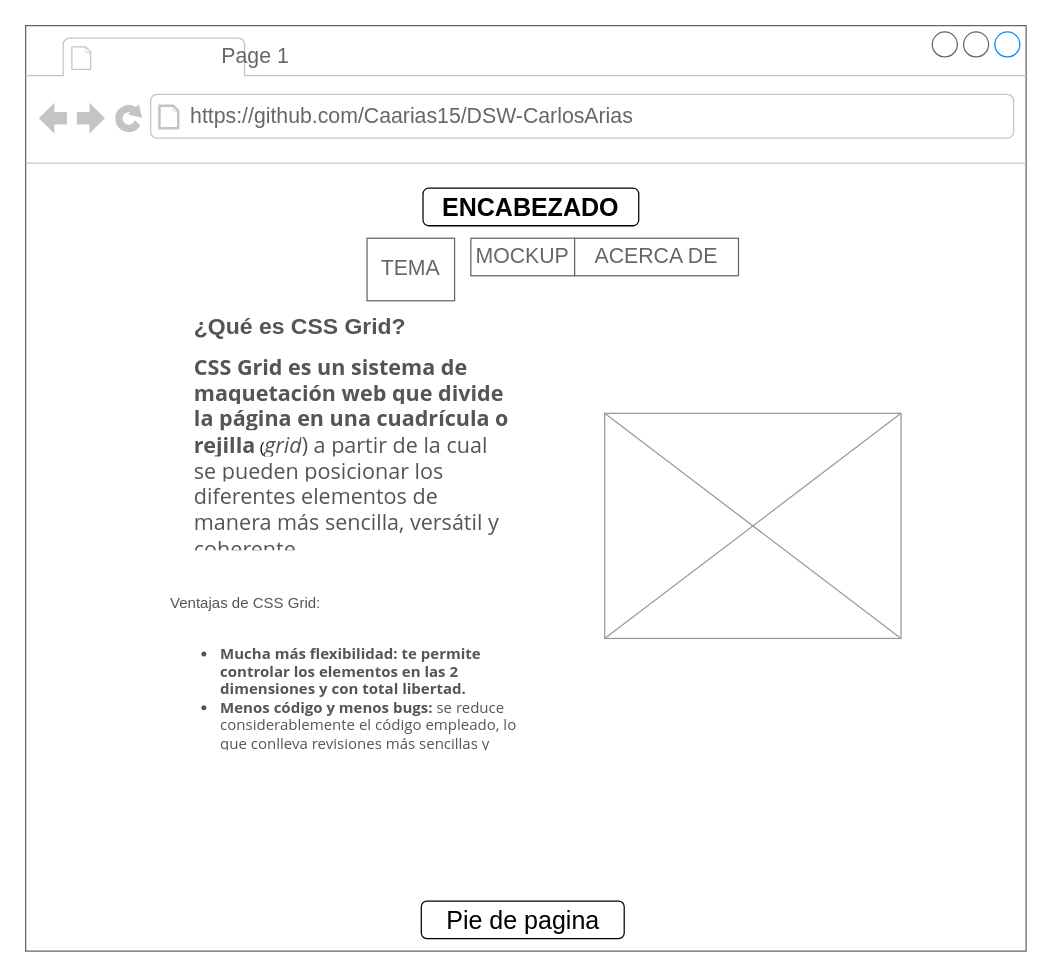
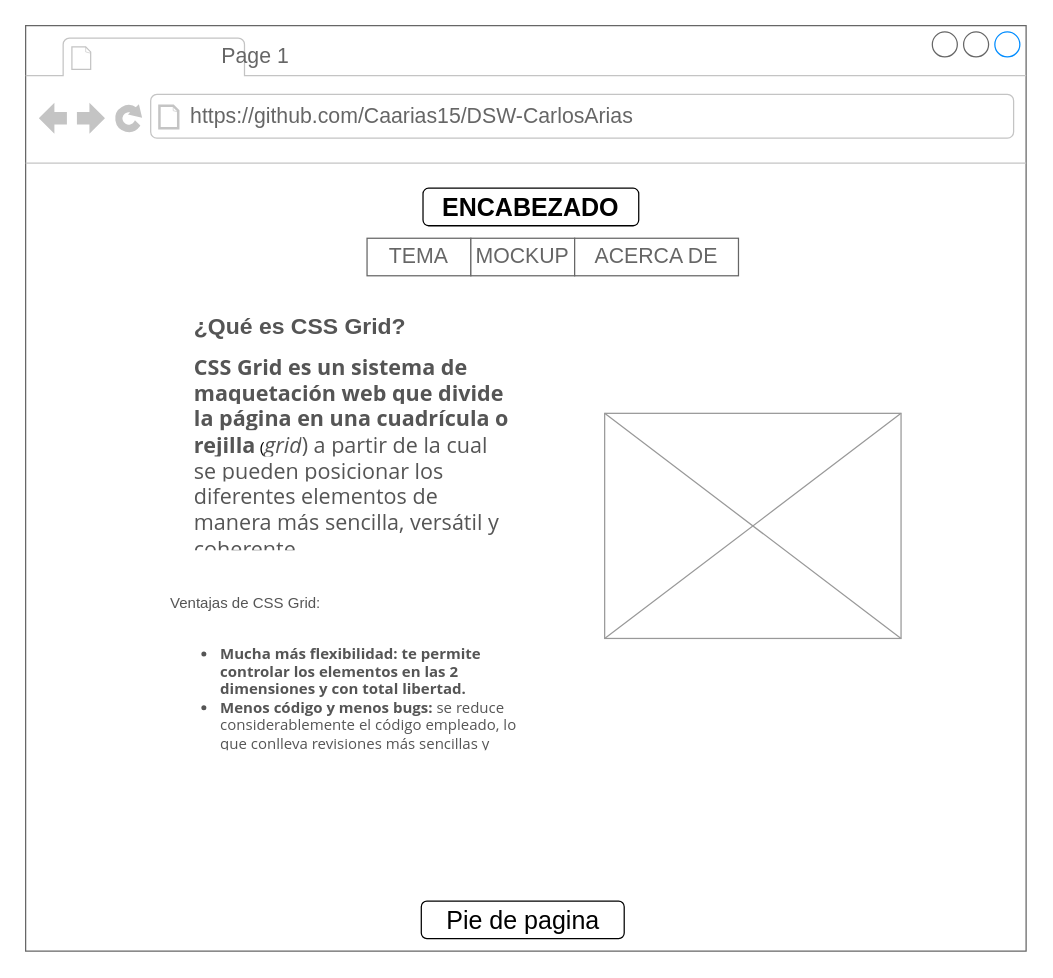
(411, 269) -> (419, 257)
